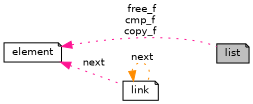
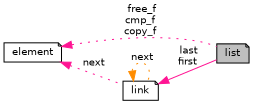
none -> (192, 70)
